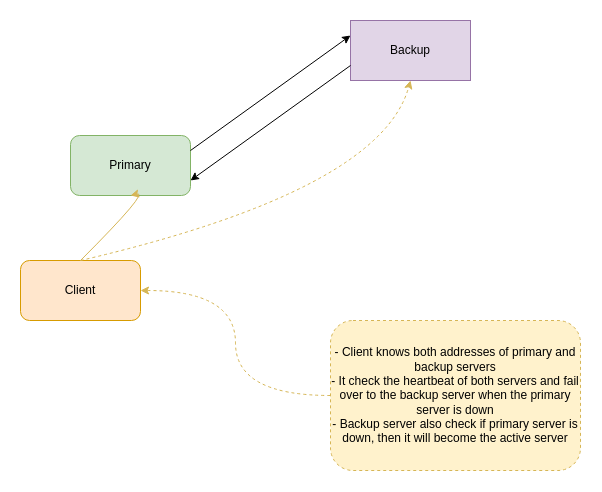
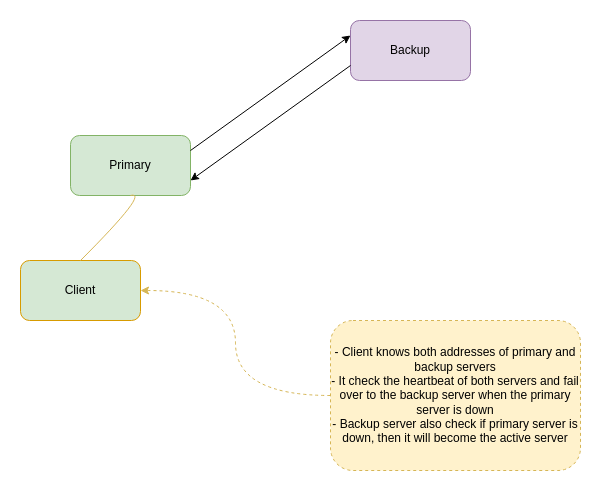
(411, 51) -> (411, 51)
(266, 204) -> none
(129, 210) -> (127, 210)
(81, 291) -> (81, 291)
